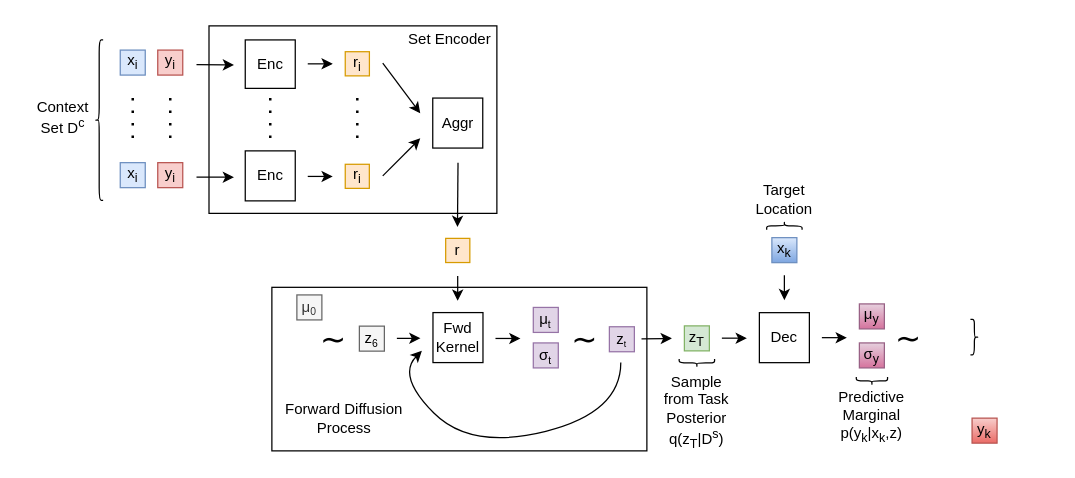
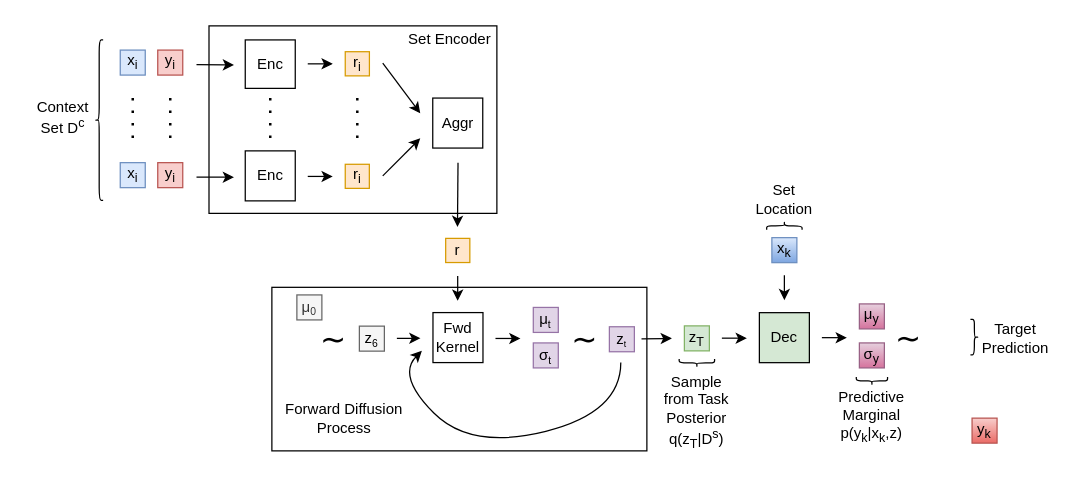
(784, 199) -> (784, 199)
(784, 337) -> (784, 337)
none -> (1016, 338)
